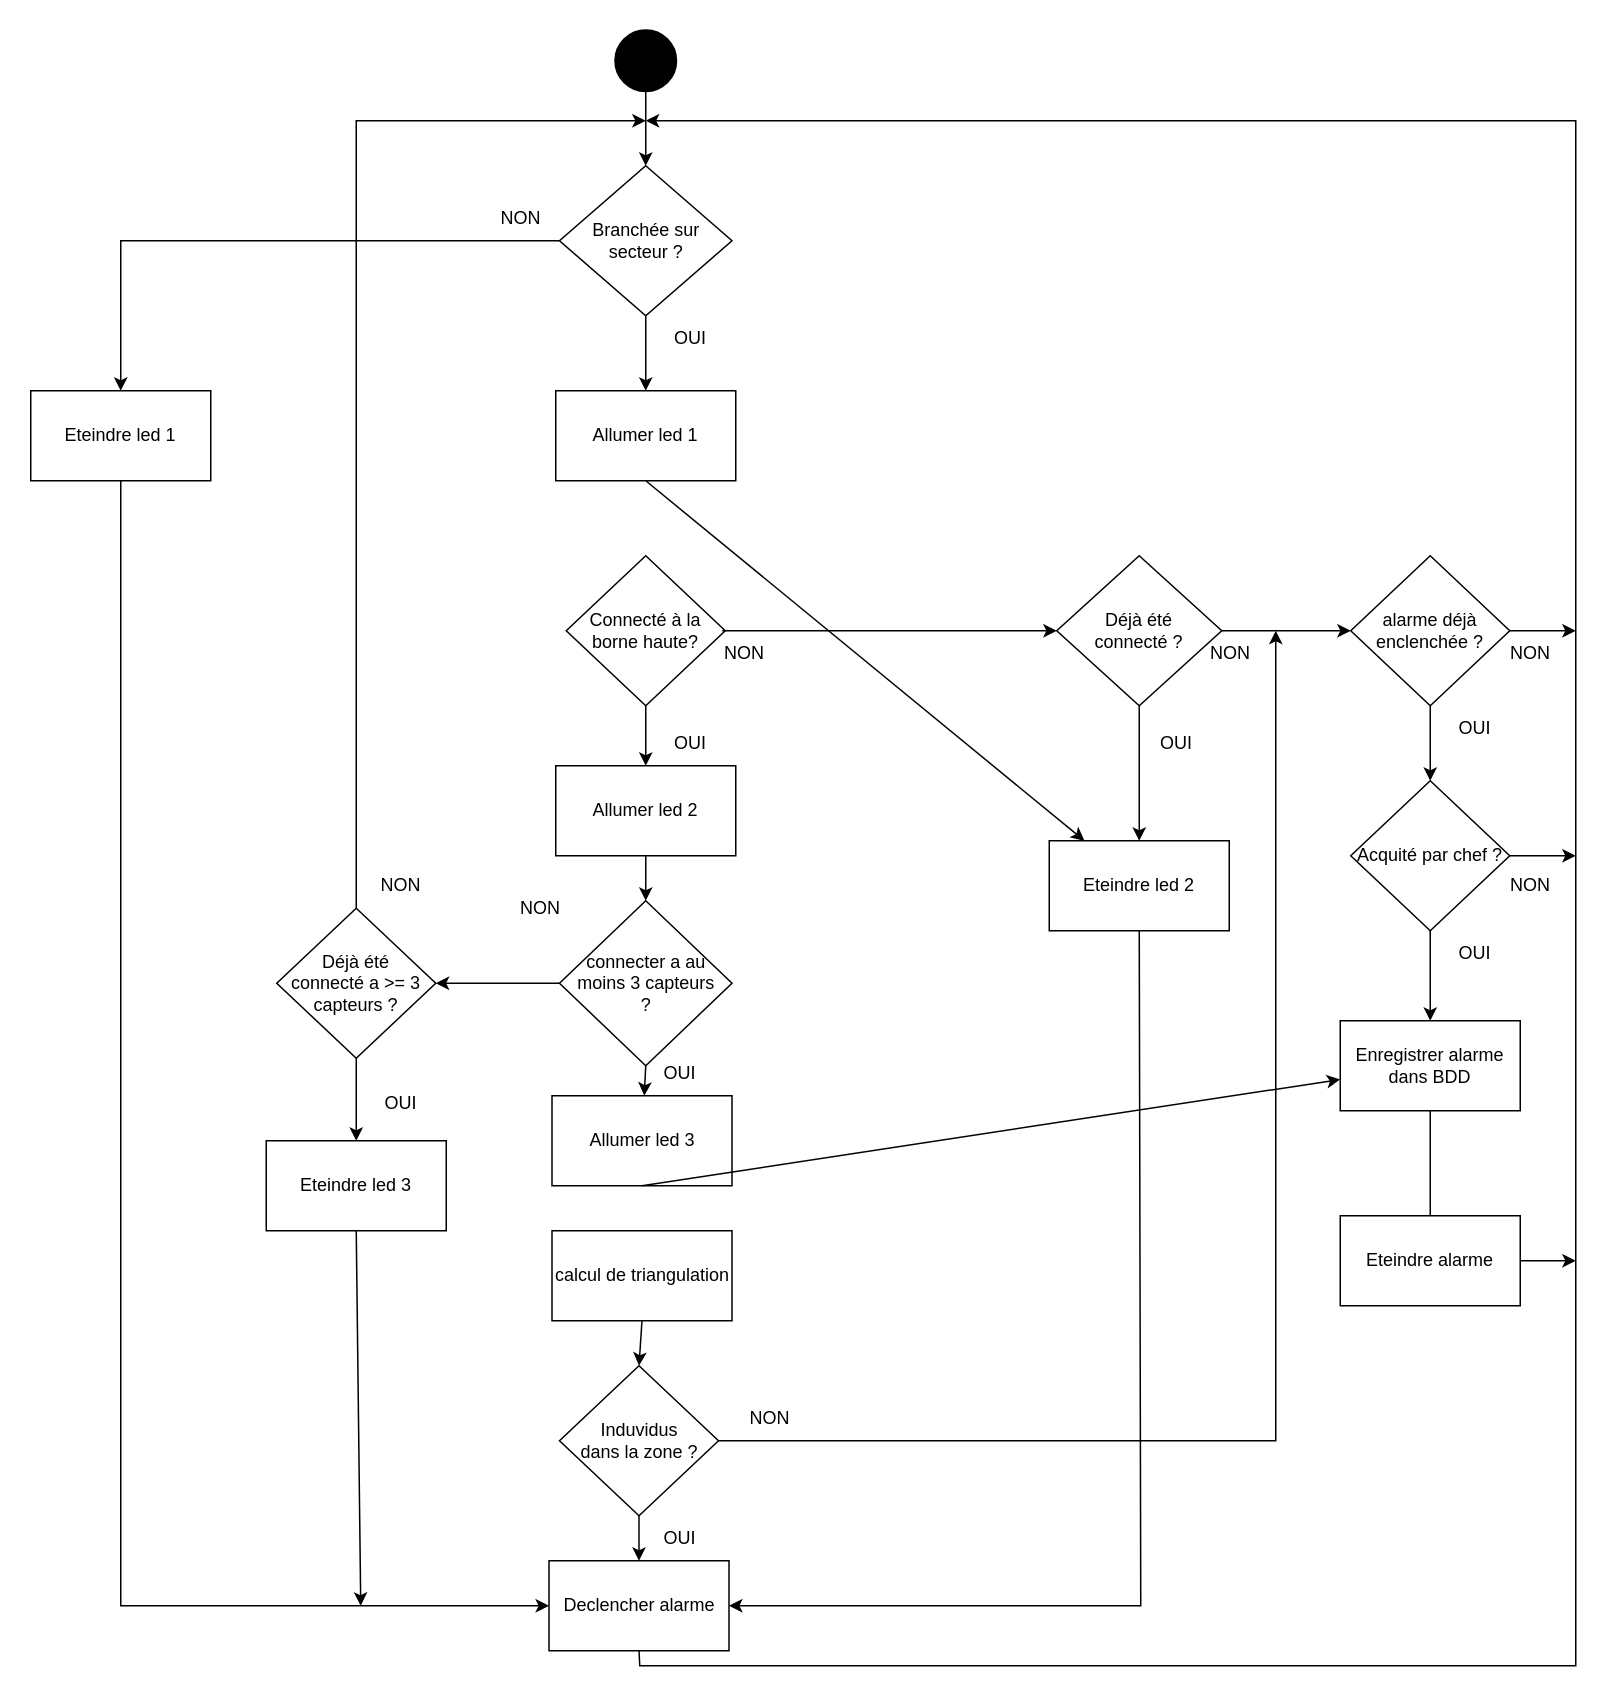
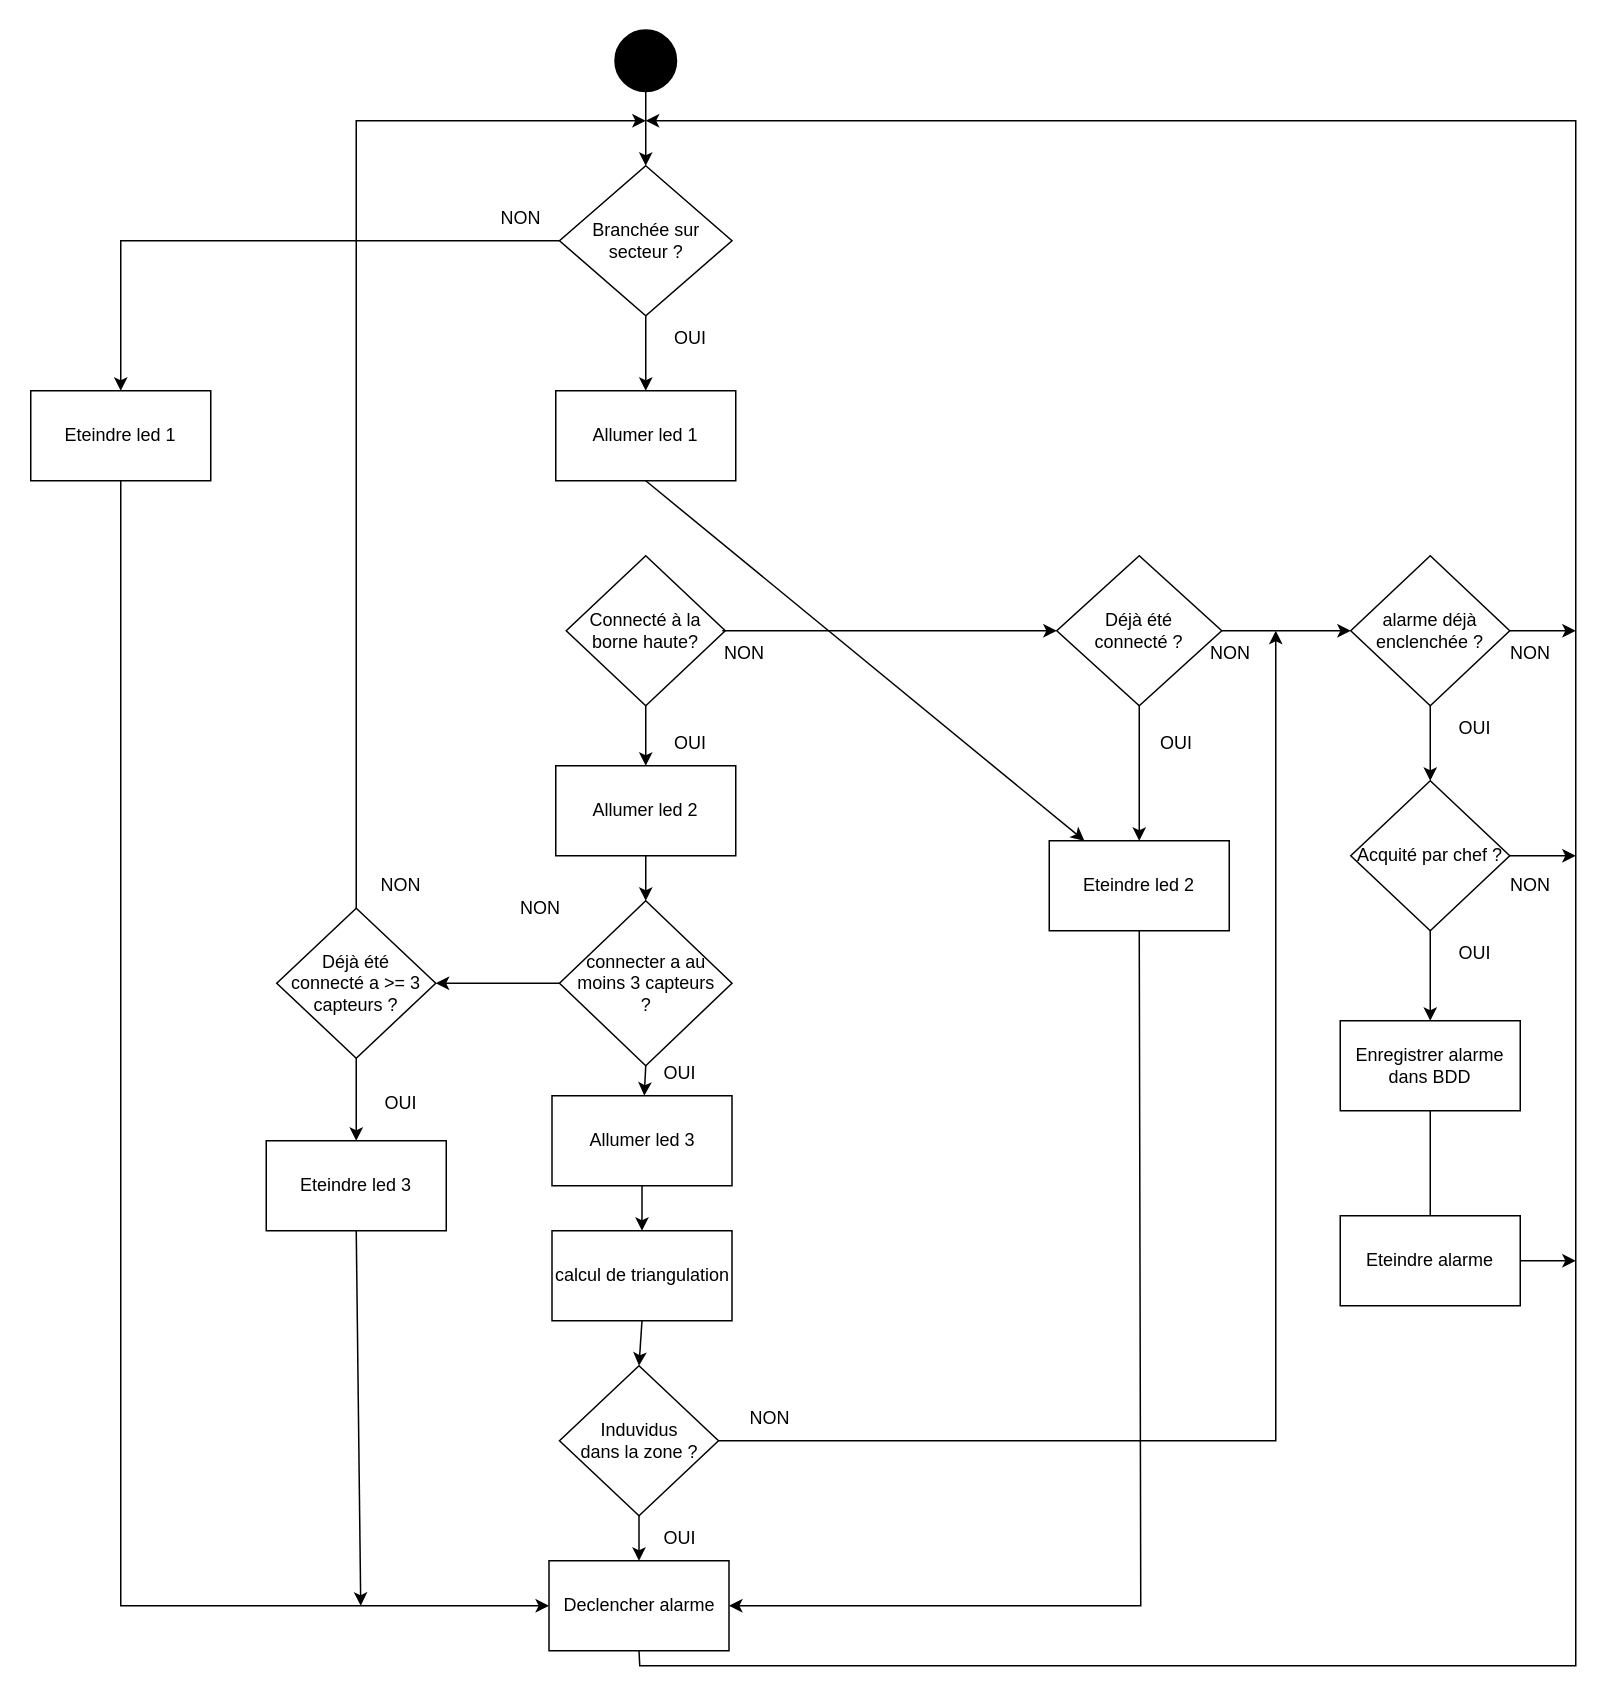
(986, 1133) -> (642, 1203)
